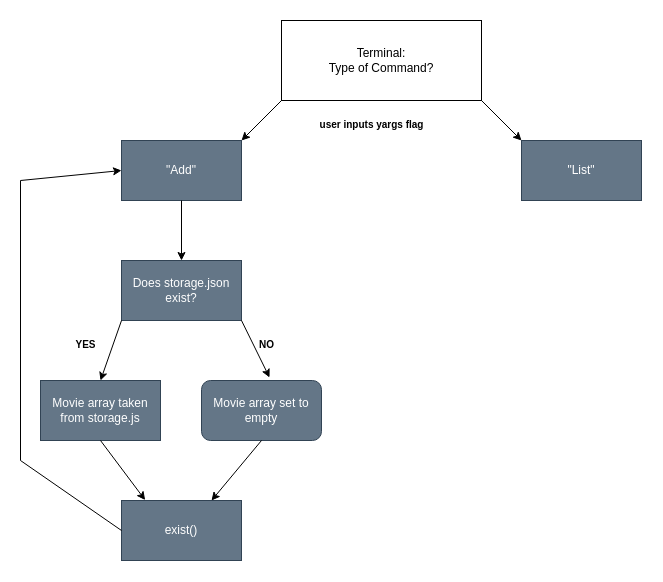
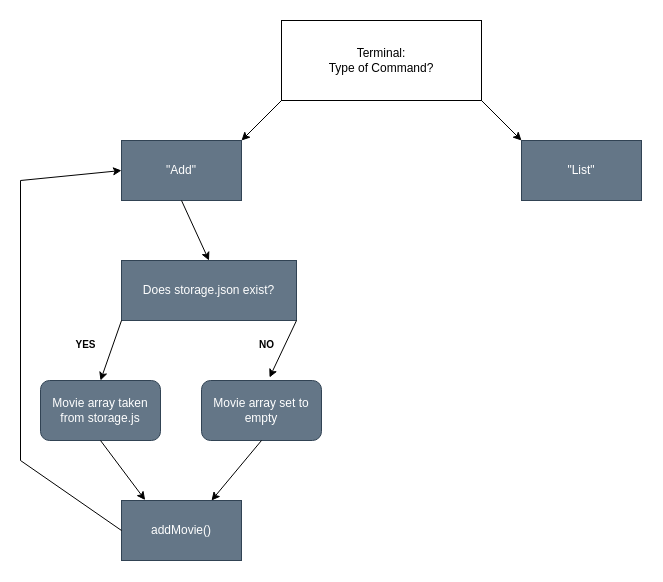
(372, 121) -> none
(182, 291) -> (209, 291)
(101, 411) -> (101, 411)
(182, 531) -> (182, 531)
